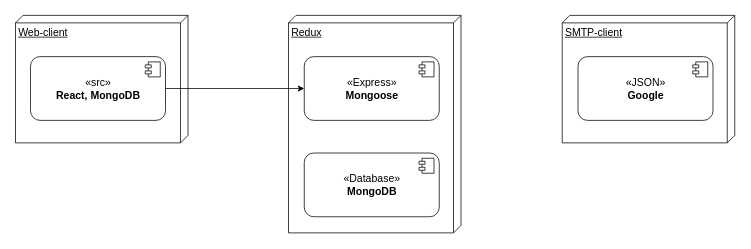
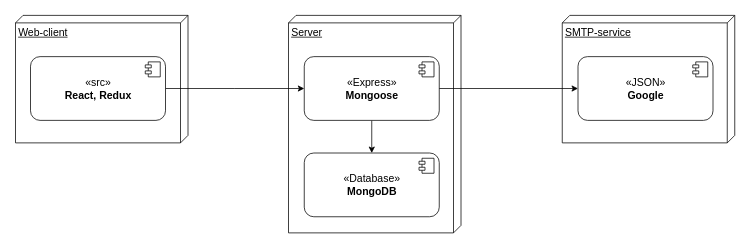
(306, 33) -> (309, 33)
(595, 33) -> (599, 33)
(98, 89) -> (98, 89)
none -> (506, 89)
none -> (372, 134)
